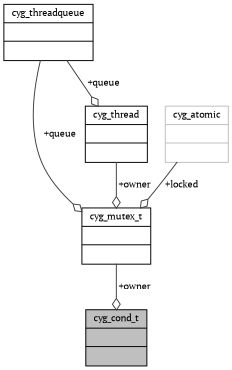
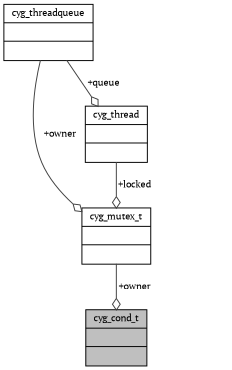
(59, 134) -> (59, 134)
(197, 134) -> none
(134, 185) -> (134, 185)
